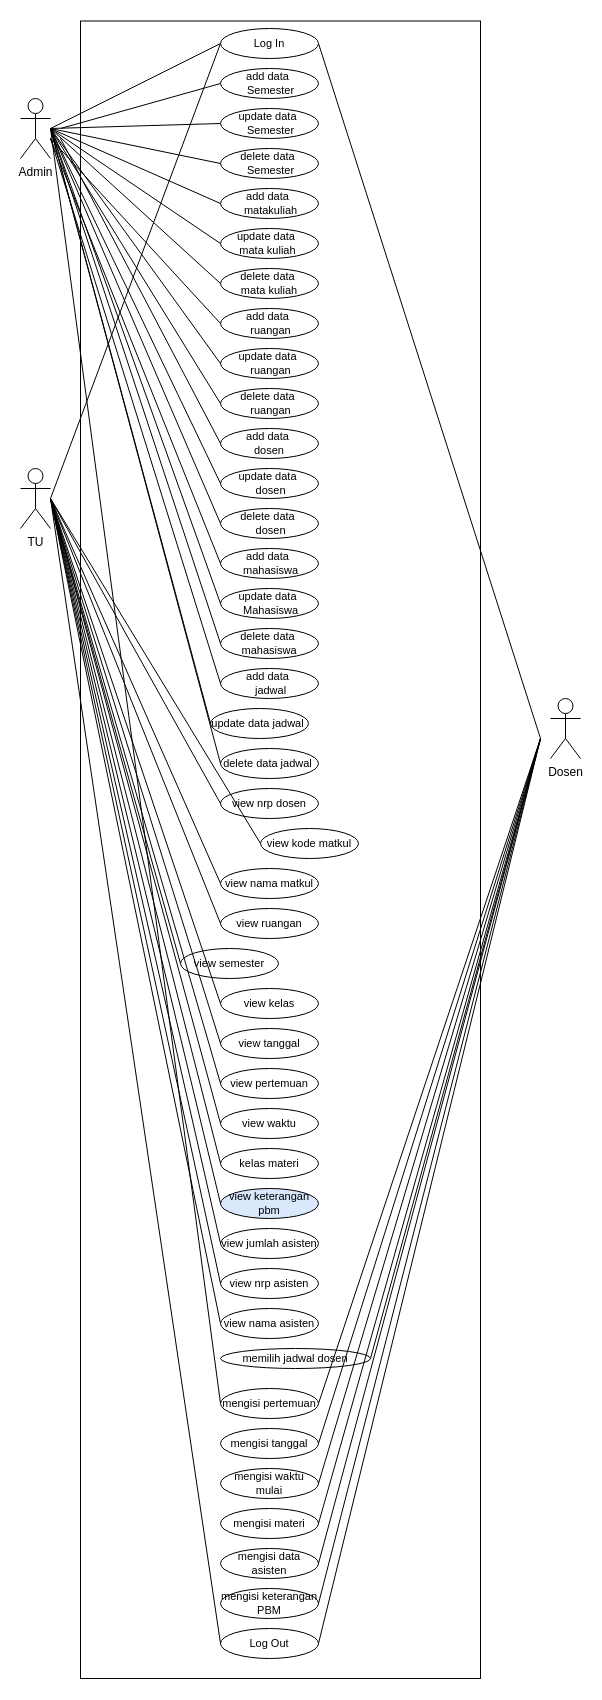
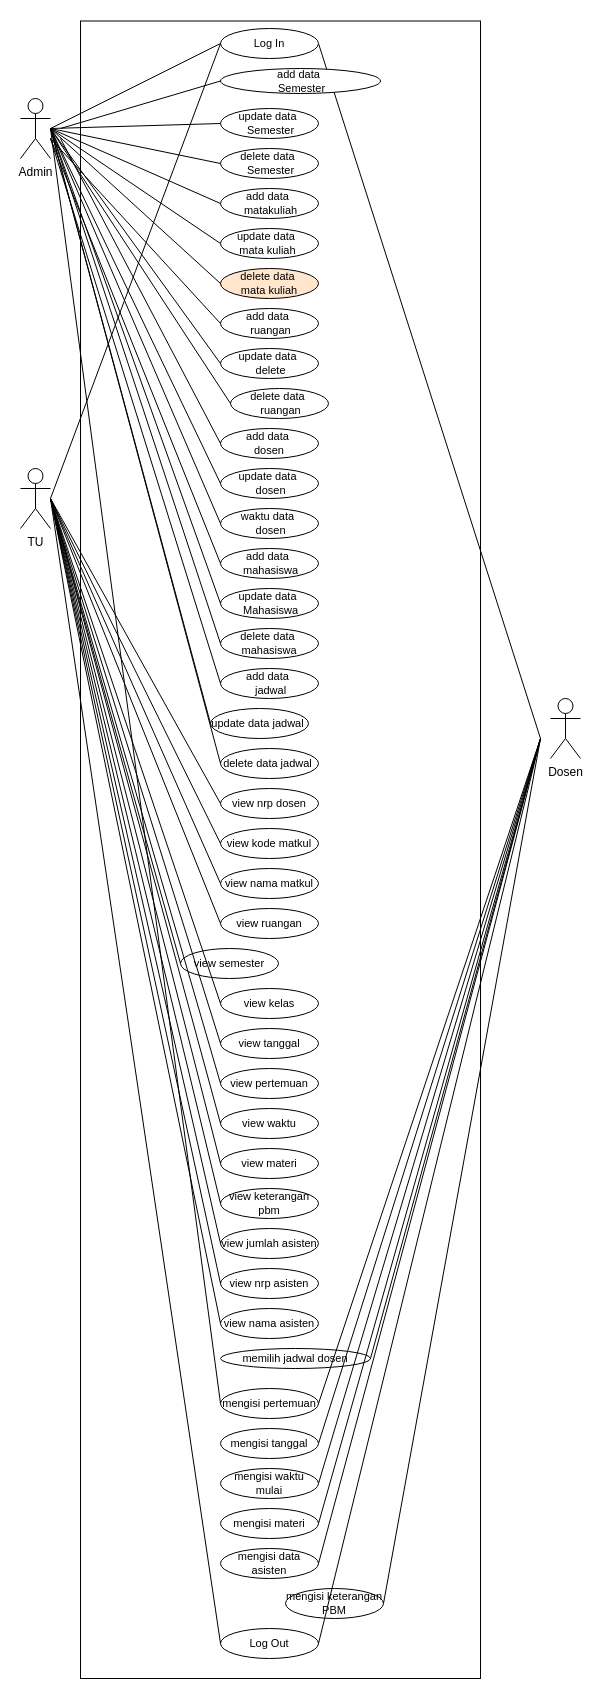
(270, 84) -> (301, 81)
(270, 284) -> (270, 284)
(270, 364) -> (270, 364)
(270, 404) -> (280, 404)
(270, 524) -> (270, 524)
(310, 844) -> (270, 844)
(270, 1164) -> (270, 1164)
(270, 1204) -> (270, 1204)
(270, 1604) -> (335, 1604)
